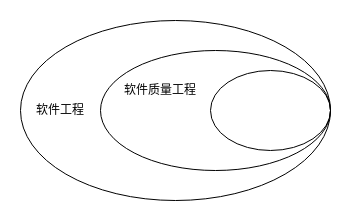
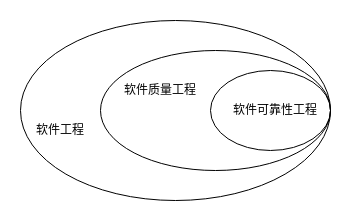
(61, 111) -> (61, 131)
none -> (276, 111)
